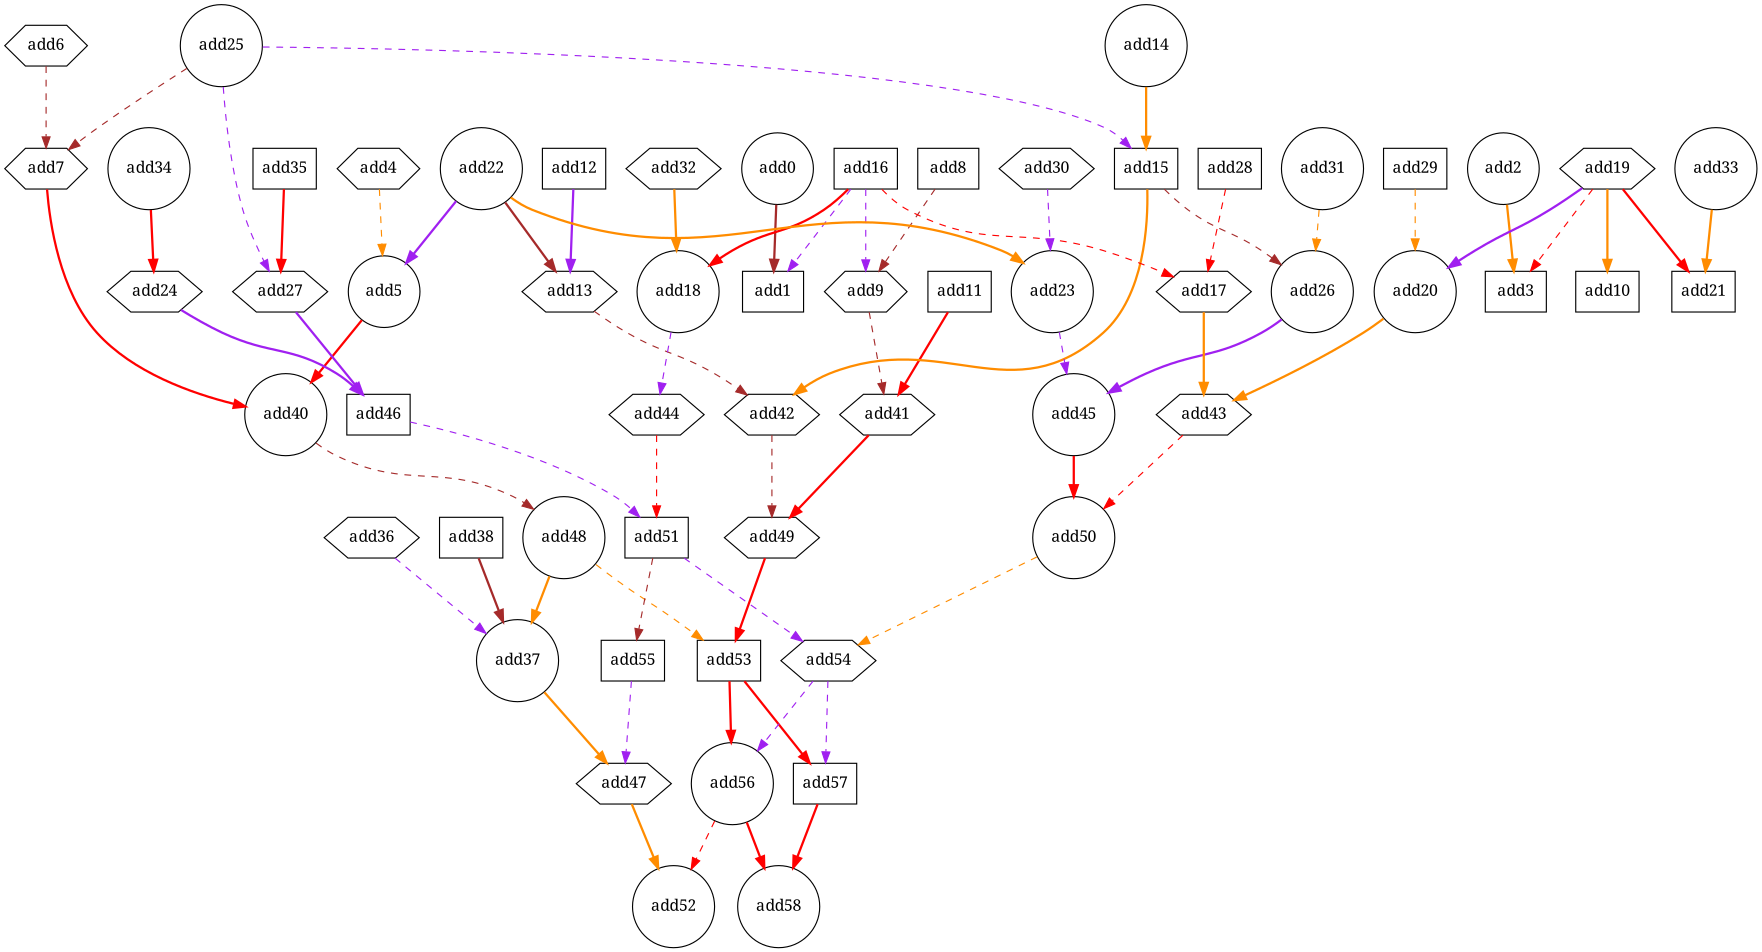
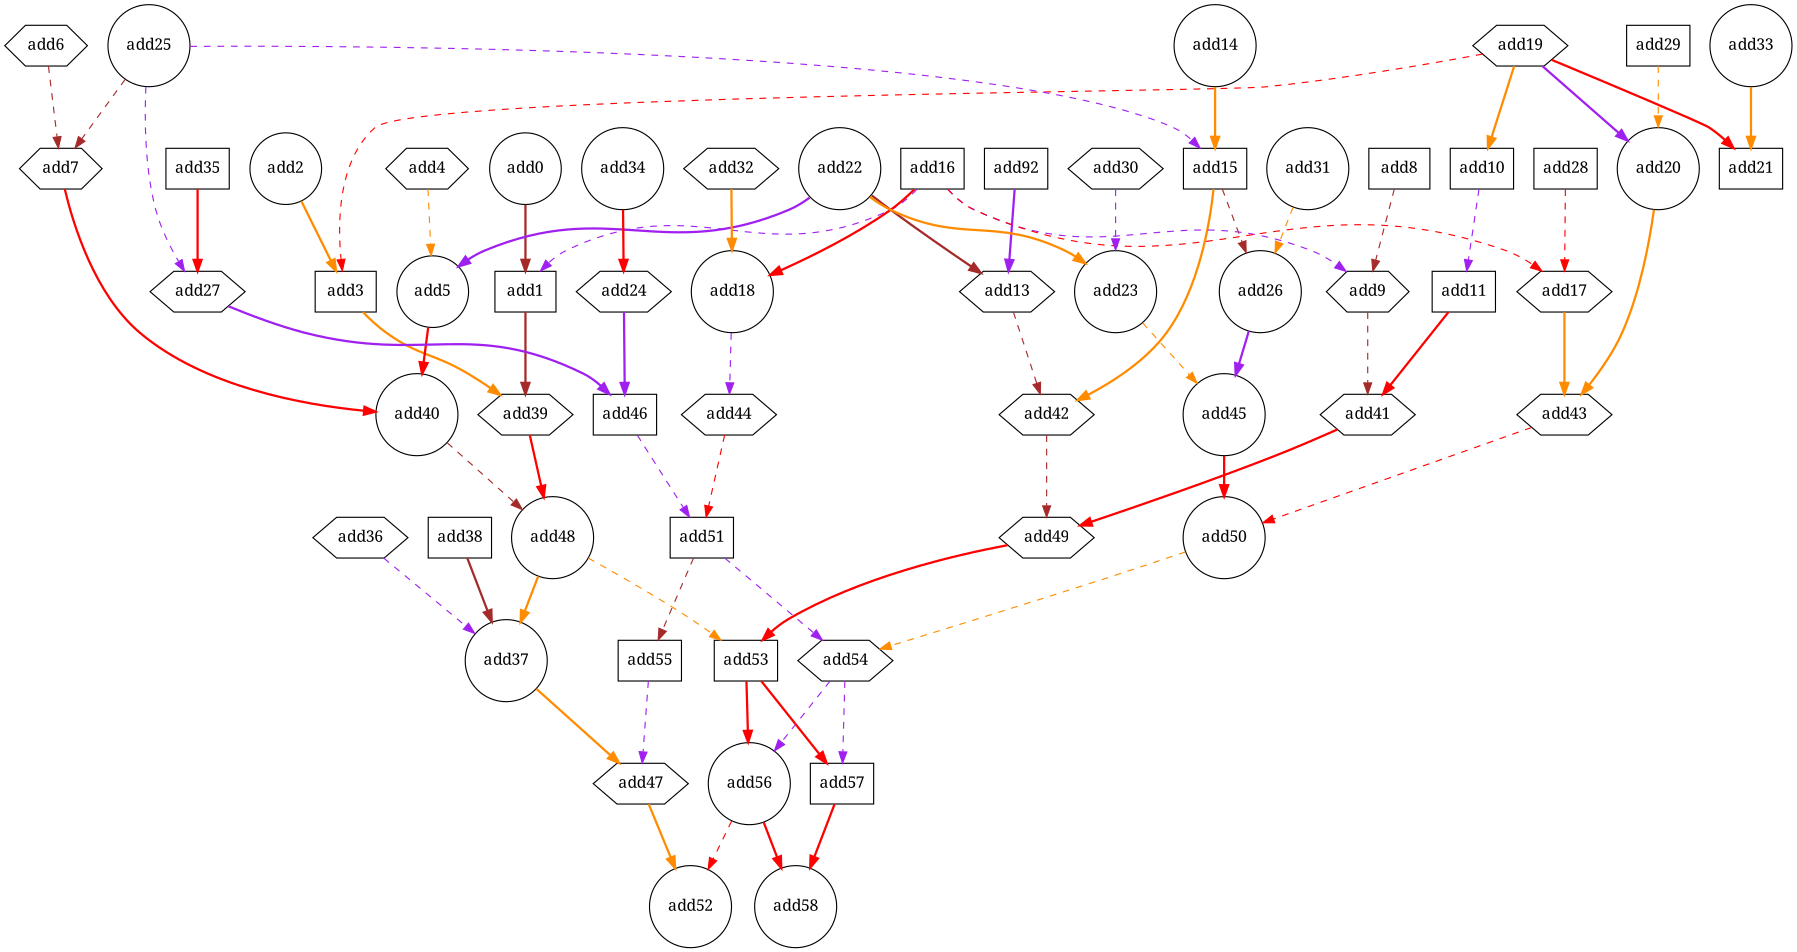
(574, 169) -> (1016, 169)
none -> (1474, 225)
(1062, 348) -> (1166, 349)
none -> (525, 415)
